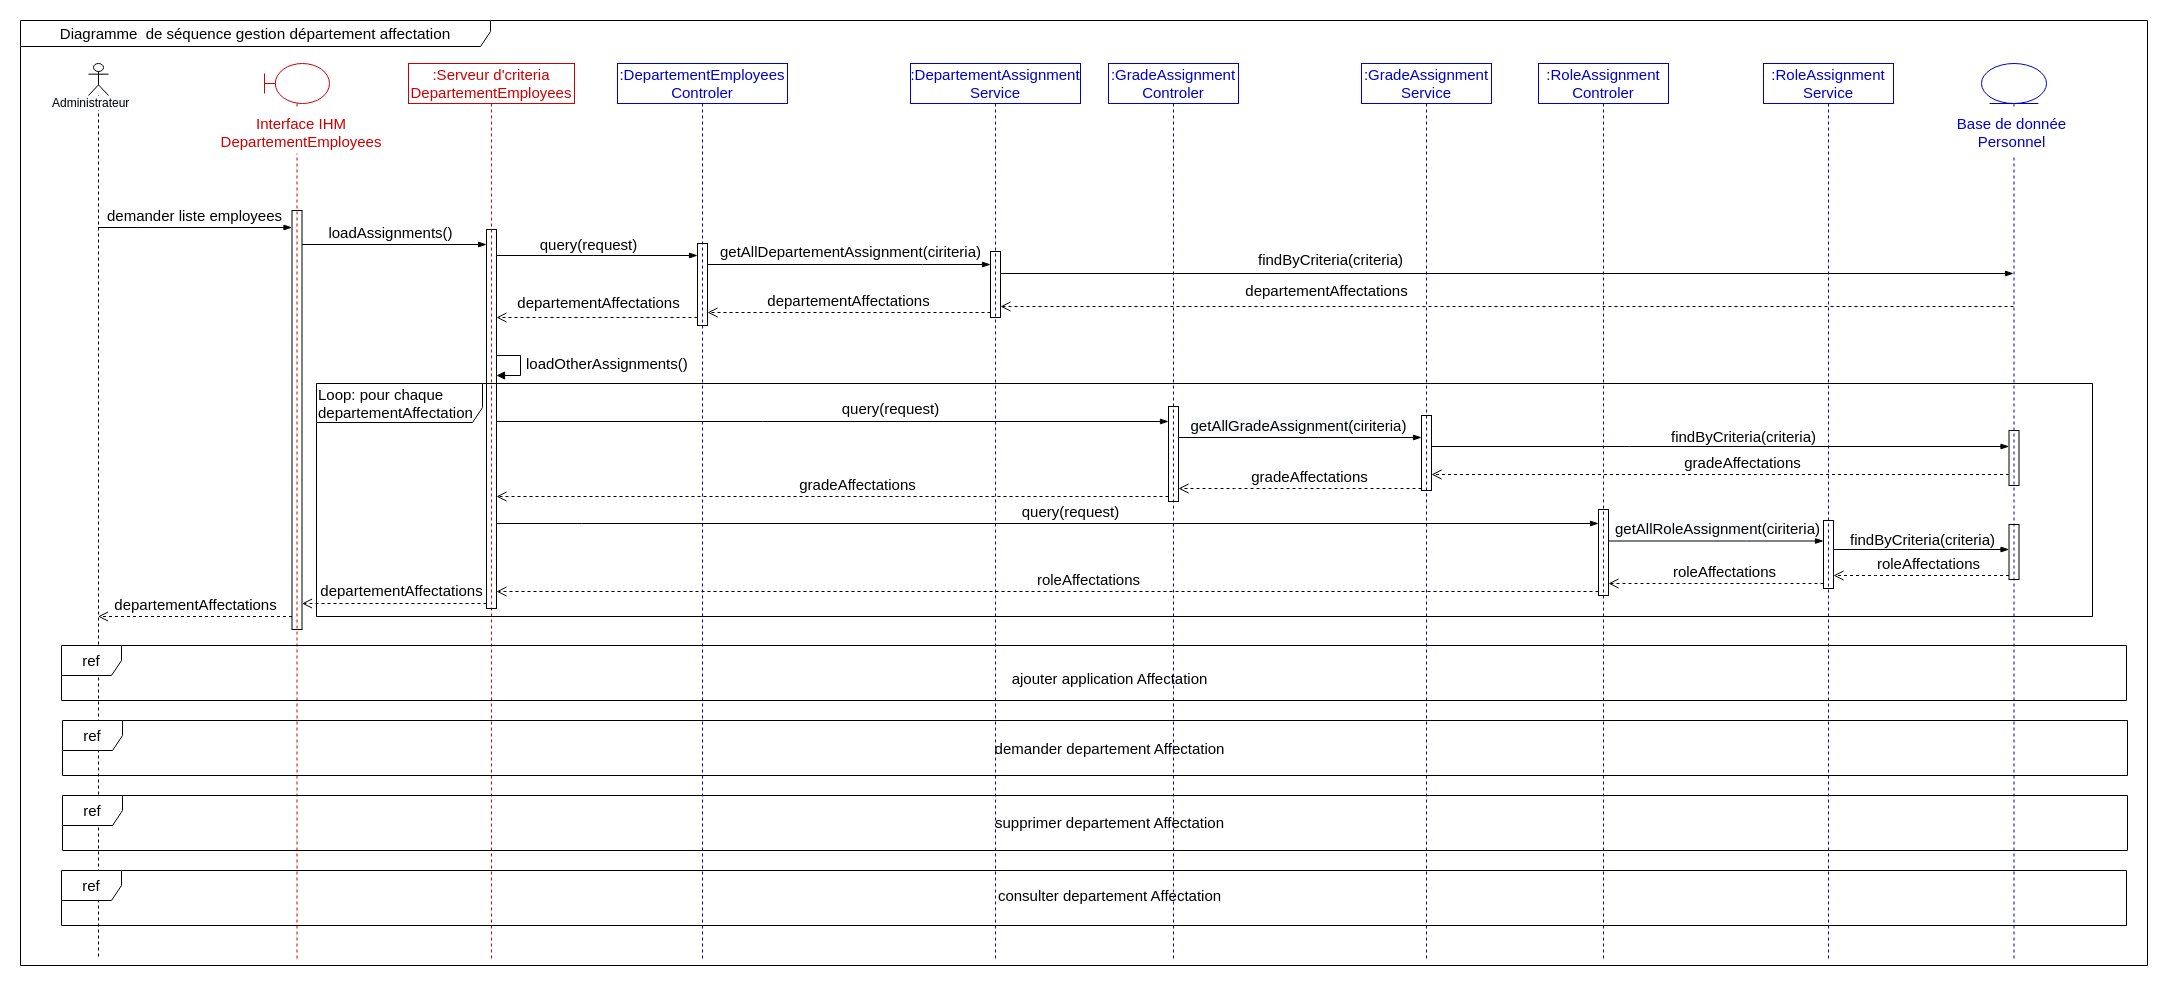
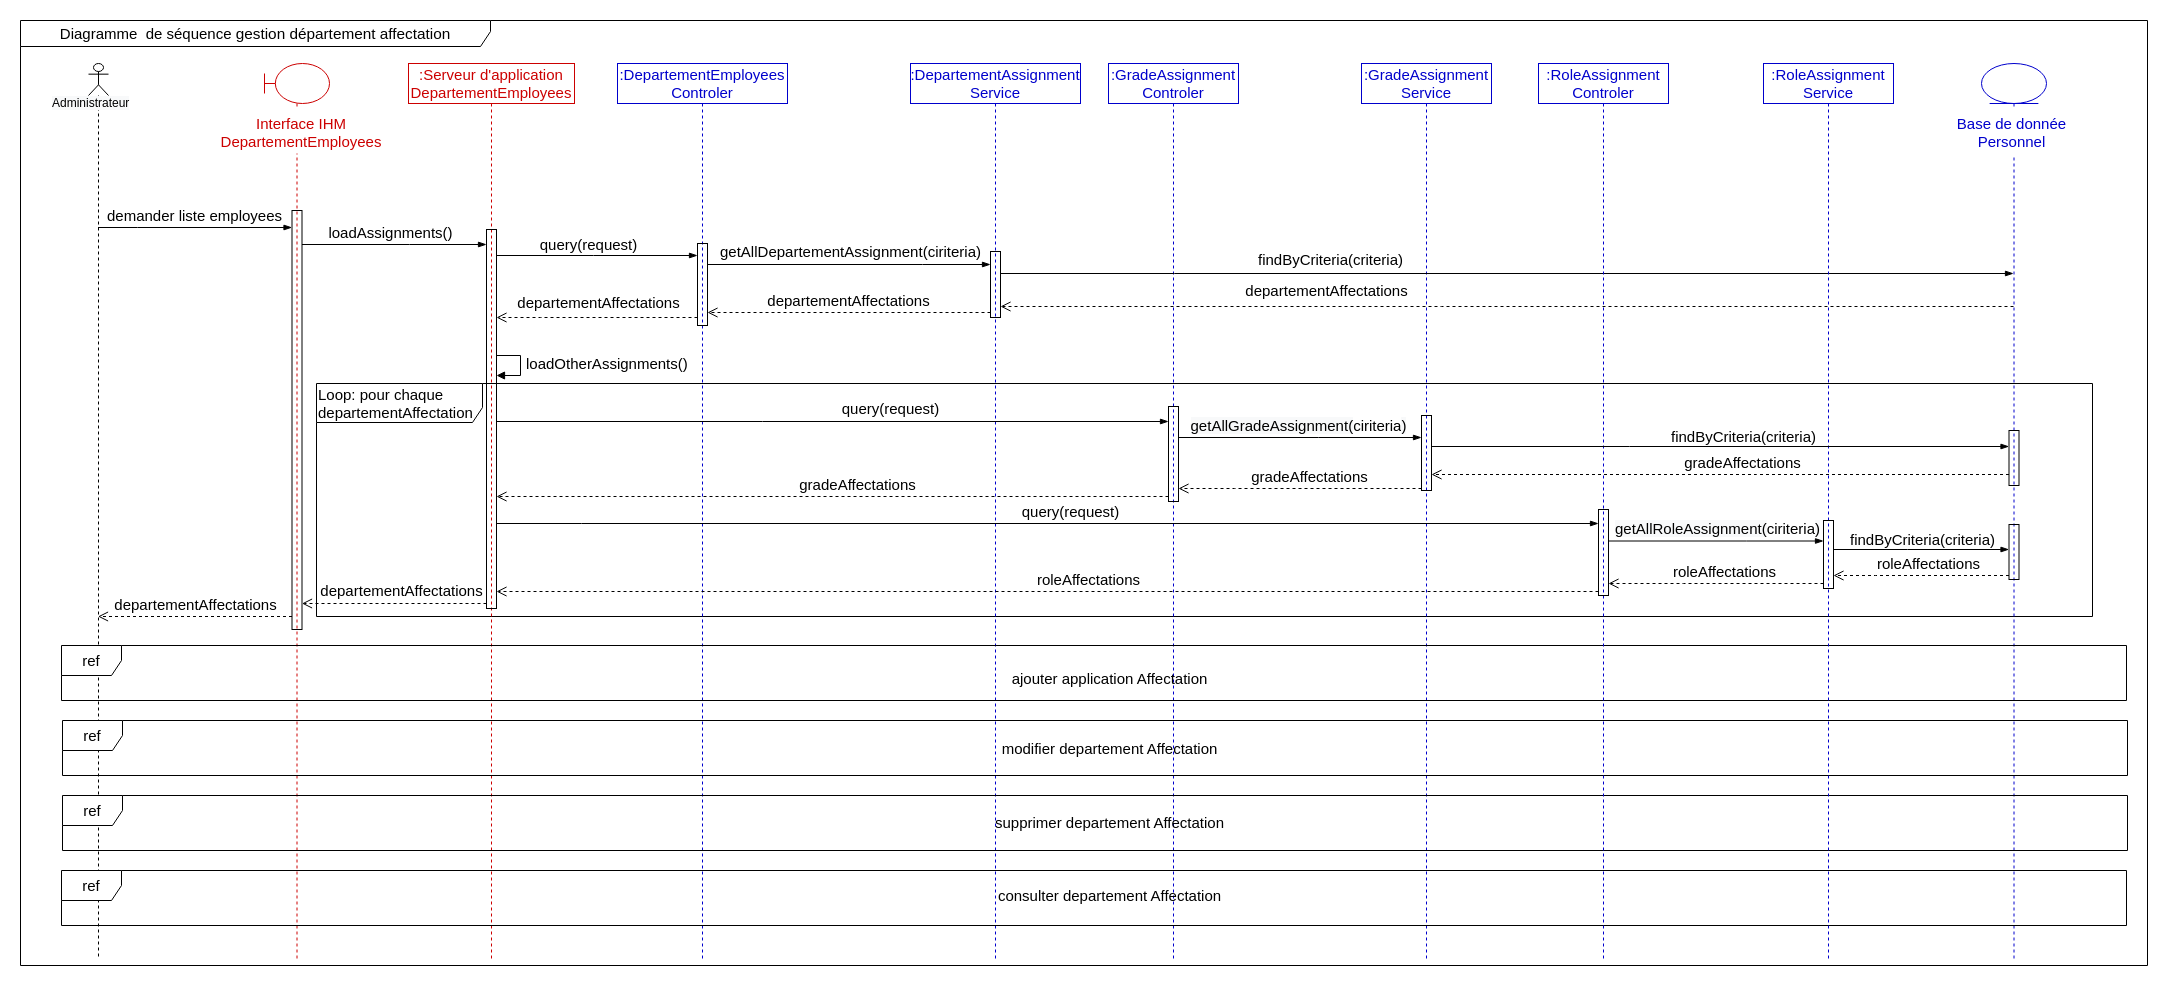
(492, 84) -> (492, 84)
(1110, 749) -> (1110, 749)
